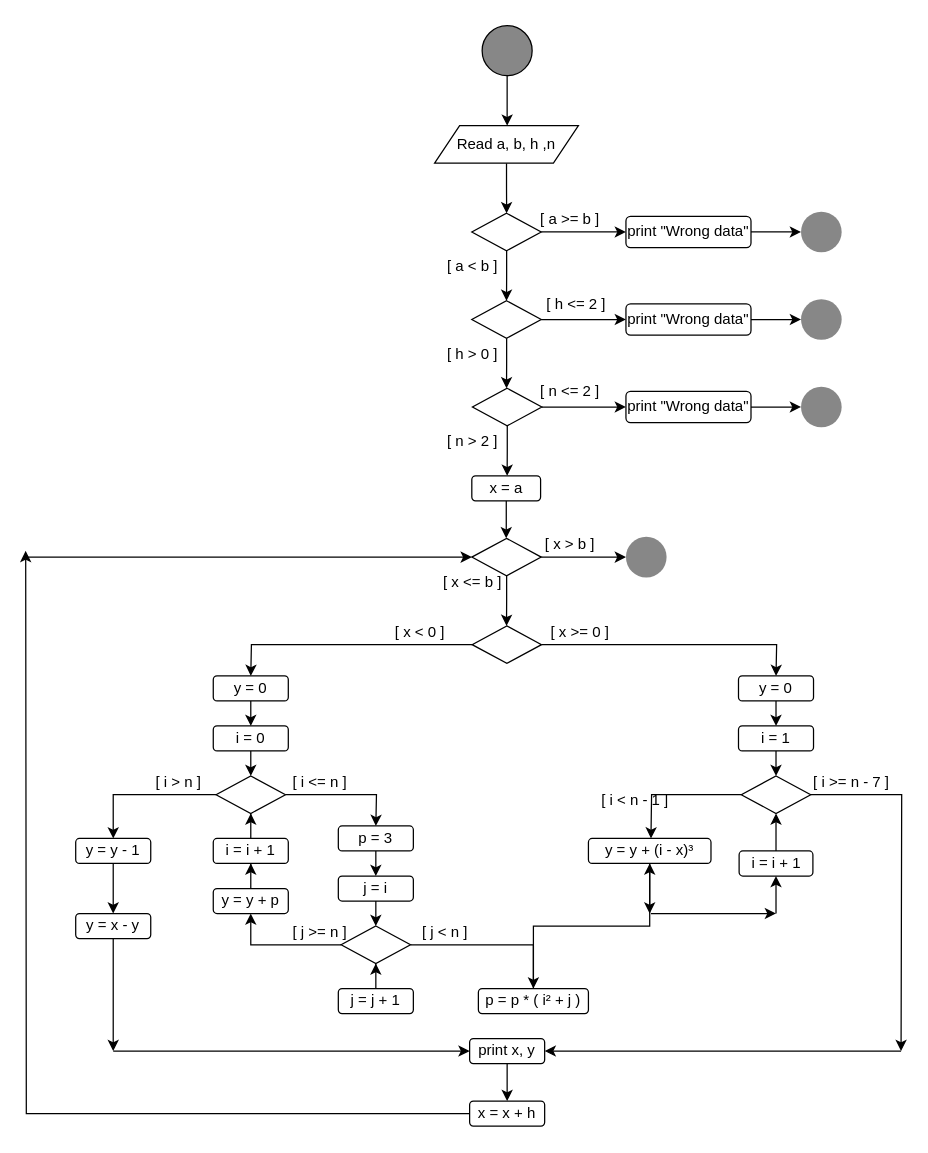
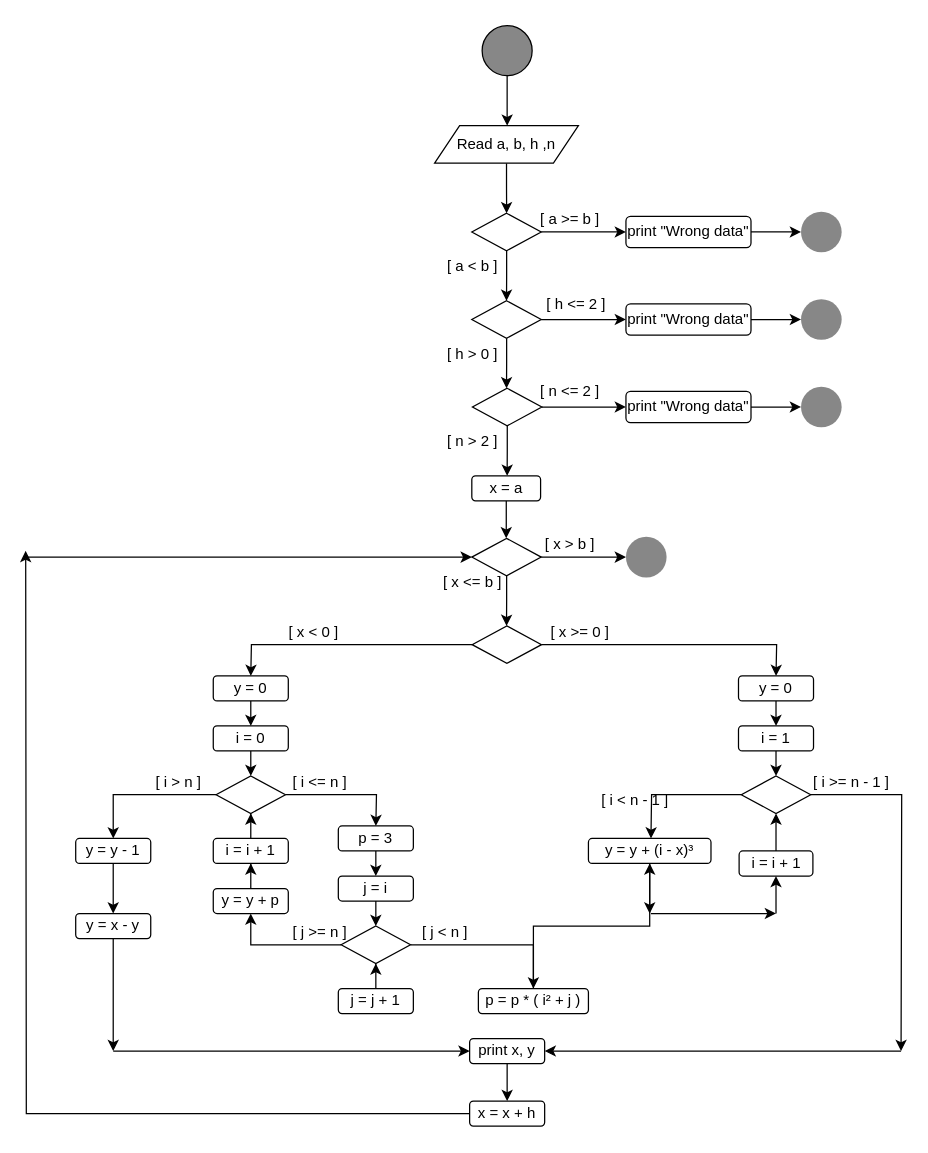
(419, 632) -> (313, 632)
(851, 782) -> (851, 782)
